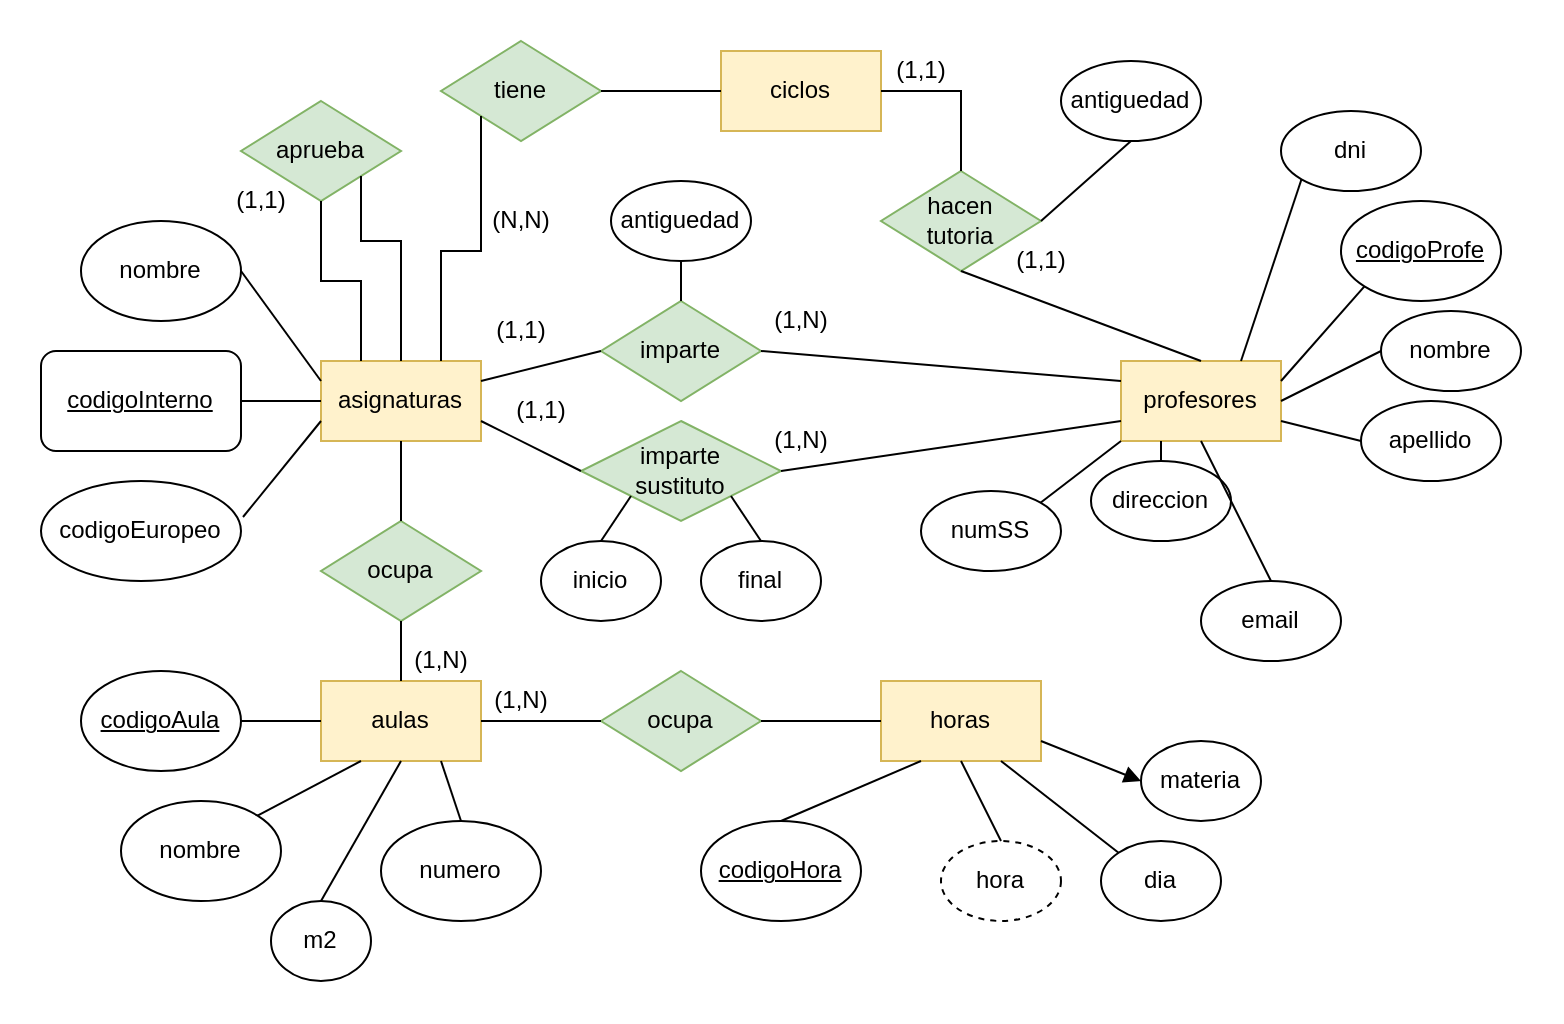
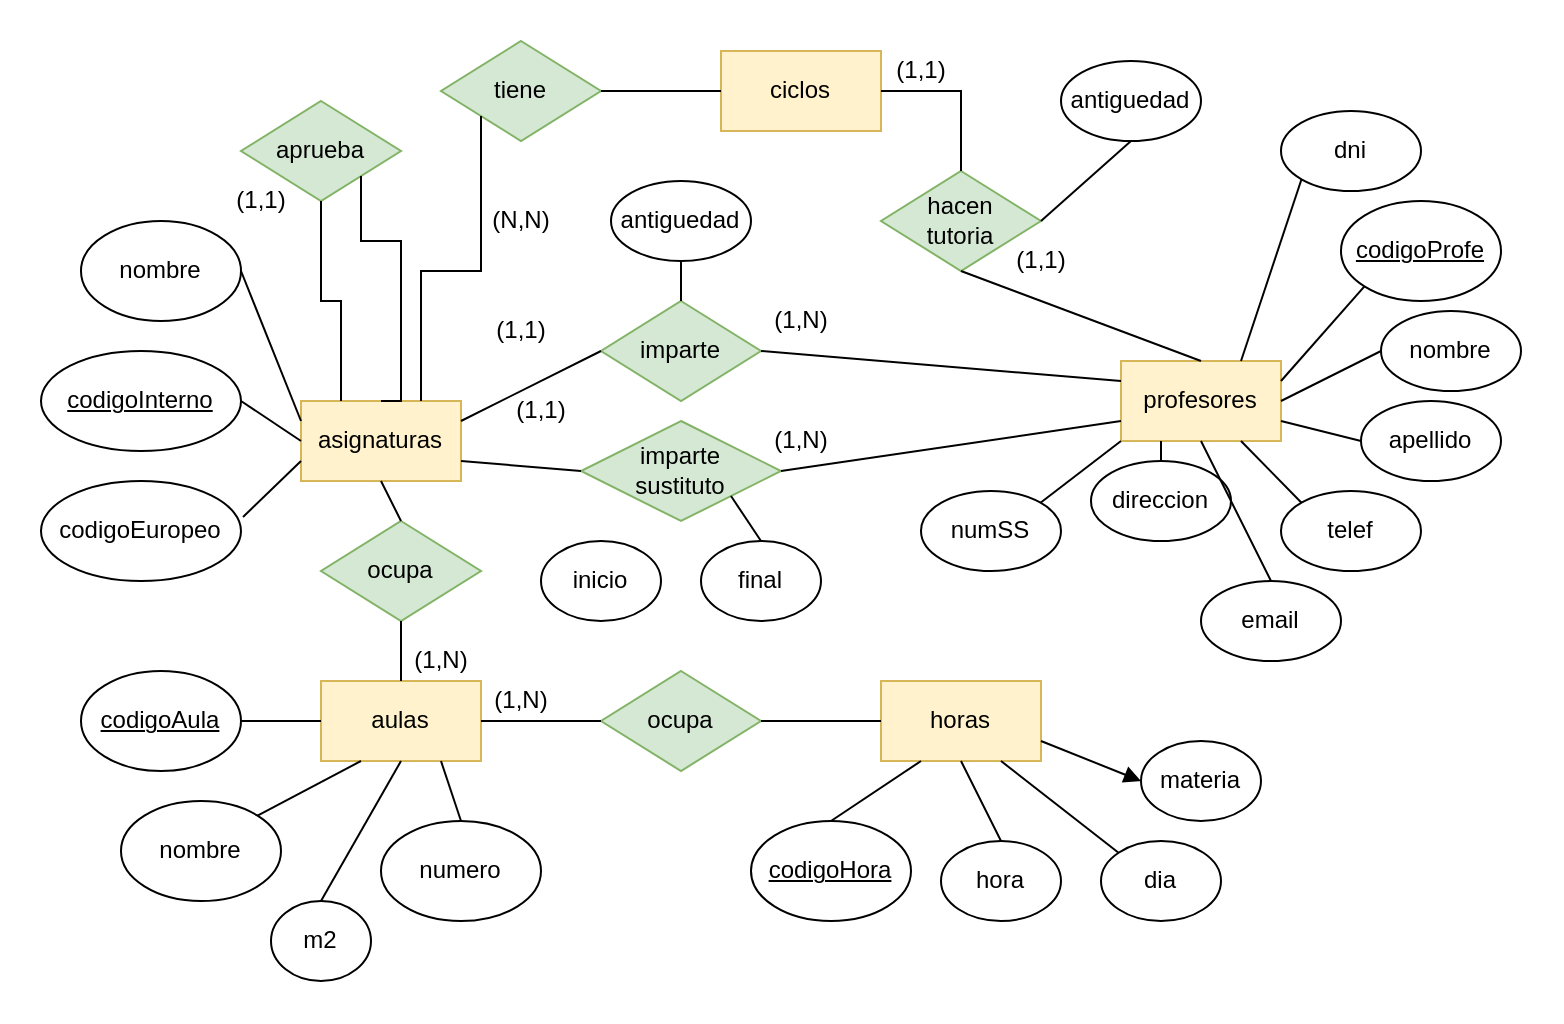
(141, 401) -> (141, 401)
(401, 401) -> (381, 441)
none -> (1271, 472)
(616, 519) -> none
none -> (1351, 531)
(781, 871) -> (831, 871)
(1001, 881) -> (1001, 881)
